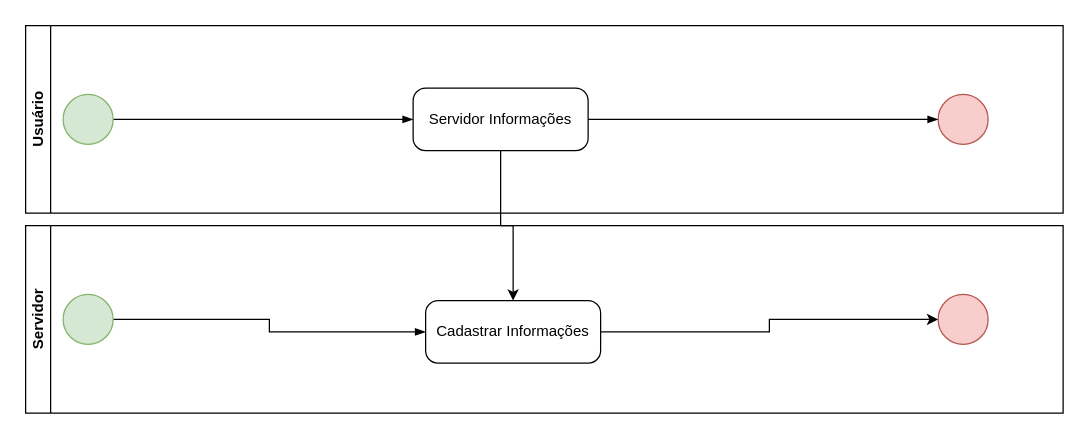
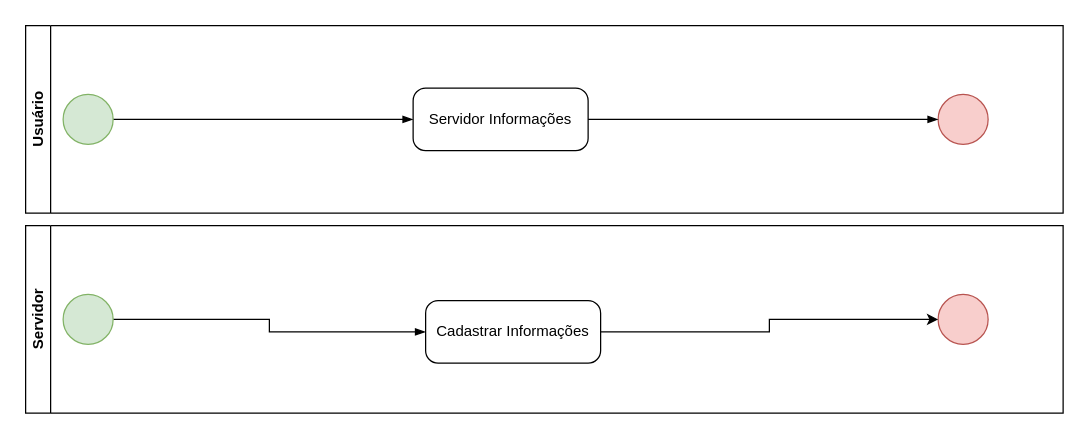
(501, 187) -> none
